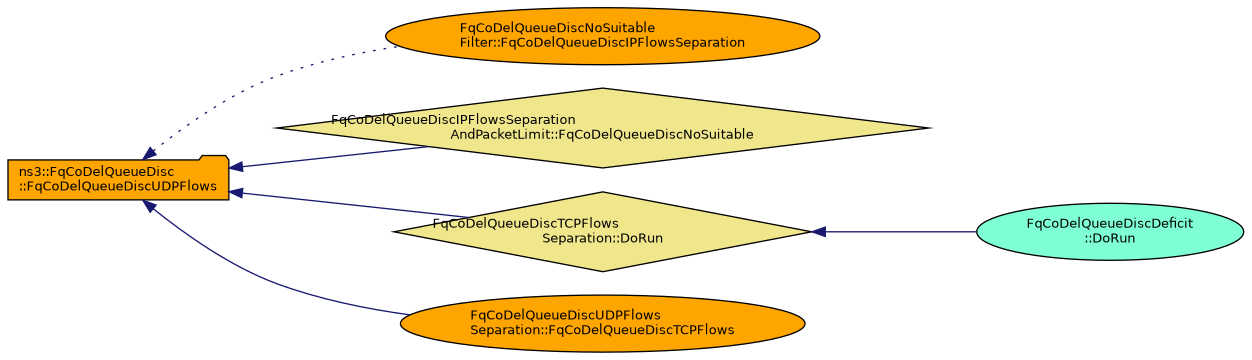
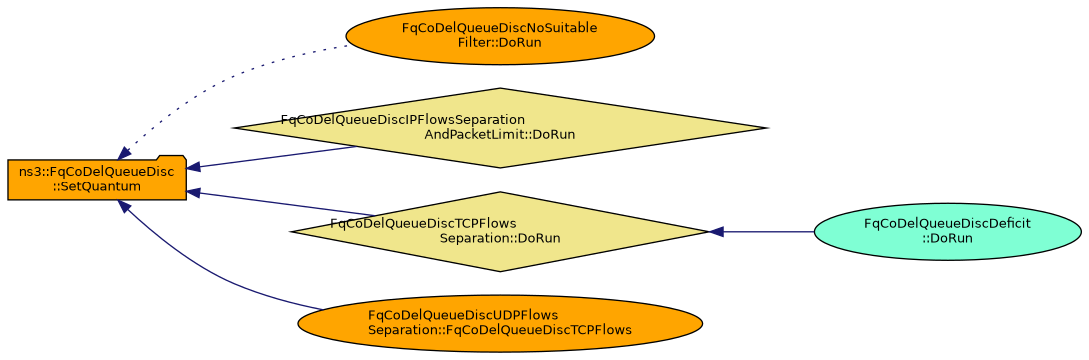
(603, 36) -> (500, 36)
(603, 128) -> (500, 128)
(118, 180) -> (97, 180)
